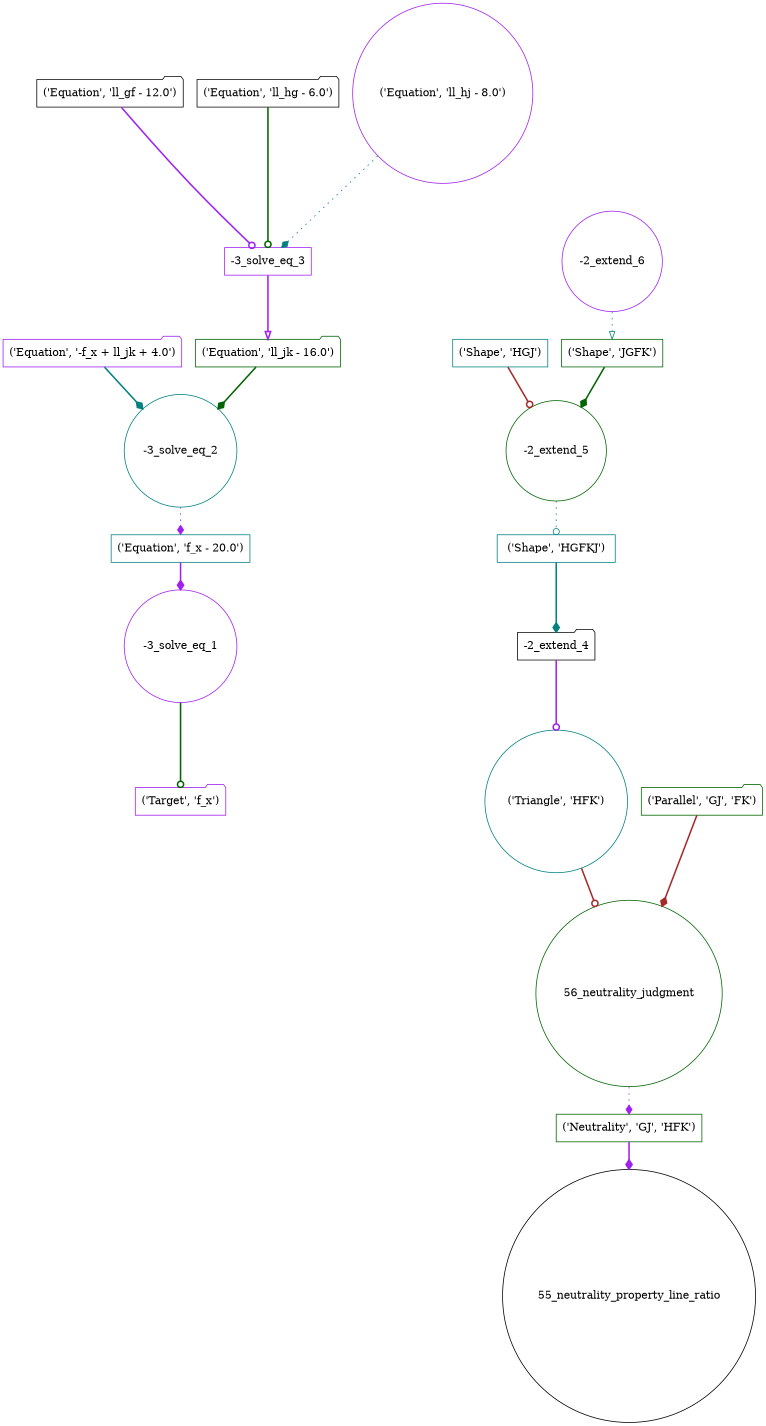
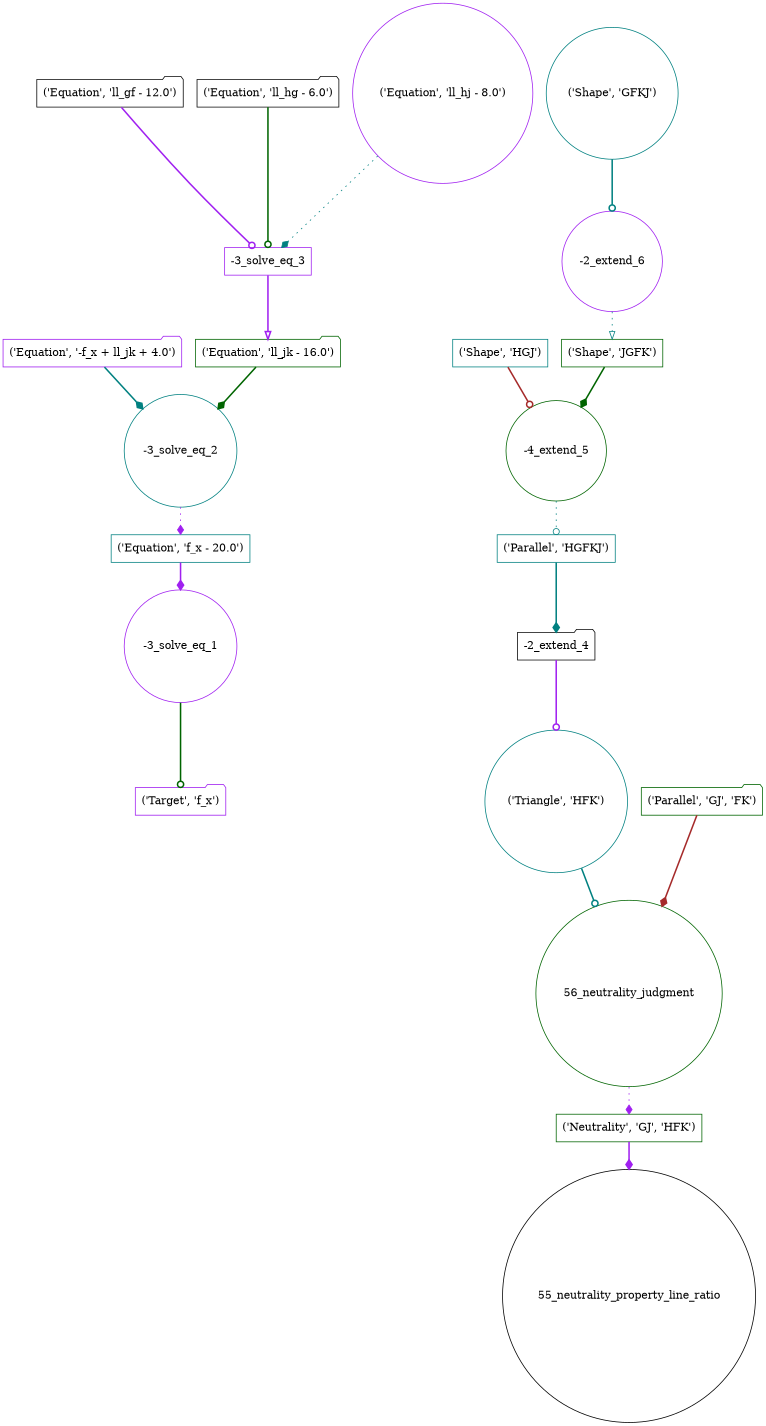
none -> (612, 93)
(556, 451) -> (556, 451)
(556, 549) -> (556, 549)
(588, 884) -> (588, 884)
